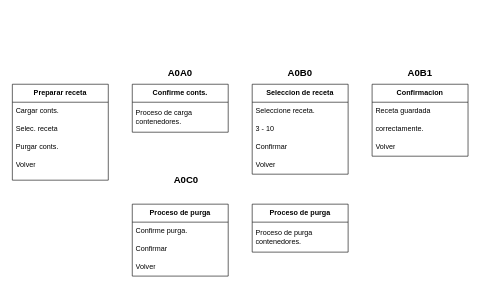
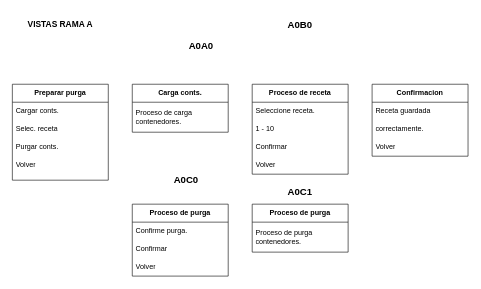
none -> (60, 24)
(180, 72) -> (201, 45)
(300, 72) -> (300, 24)
(420, 72) -> none
(60, 93) -> (60, 93)
(180, 93) -> (180, 93)
(300, 93) -> (300, 93)
(266, 129) -> (266, 129)
none -> (300, 192)
